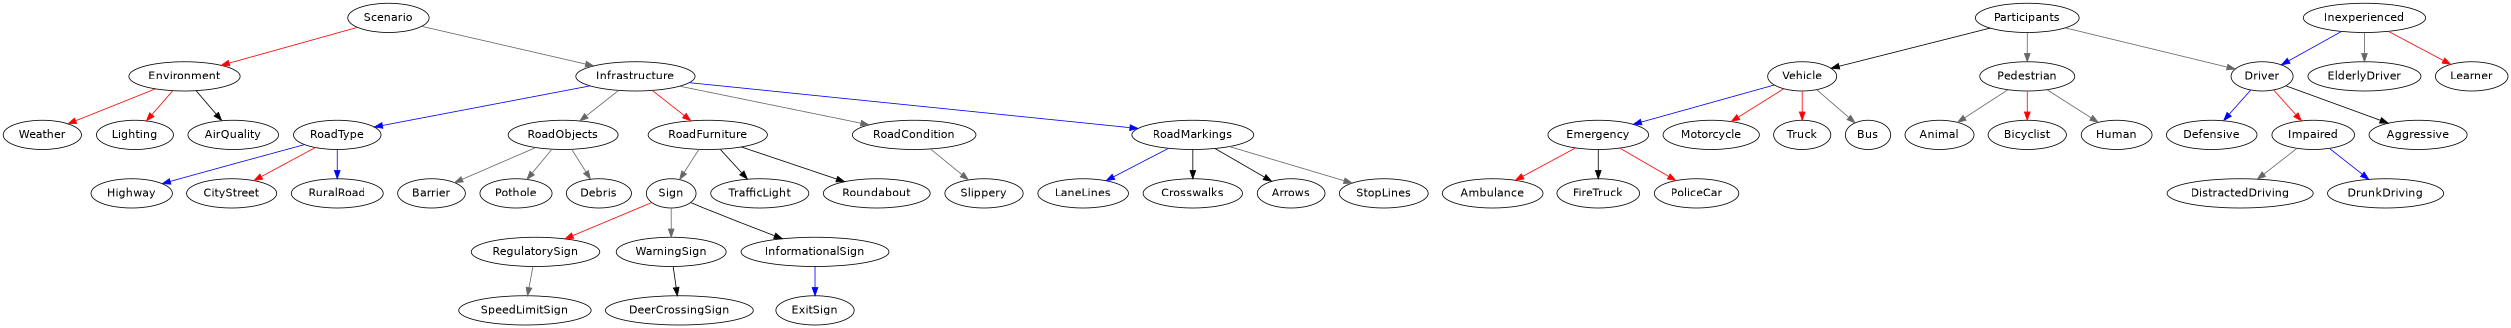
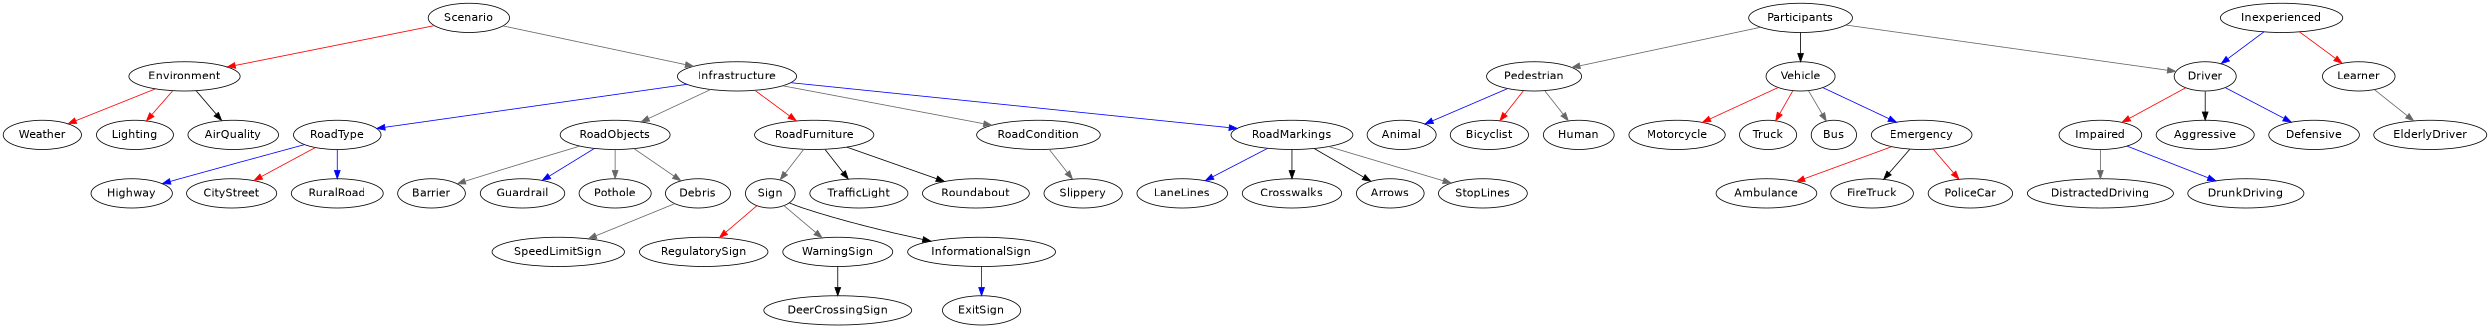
(2364, 43) -> (2391, 103)
(1986, 104) -> (1470, 105)
none -> (523, 193)
(531, 277) -> (635, 220)
